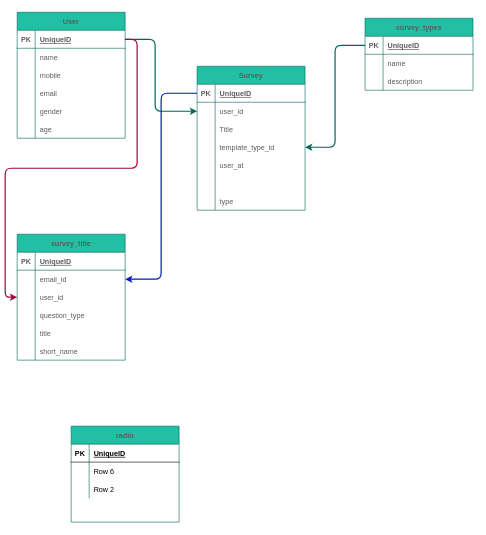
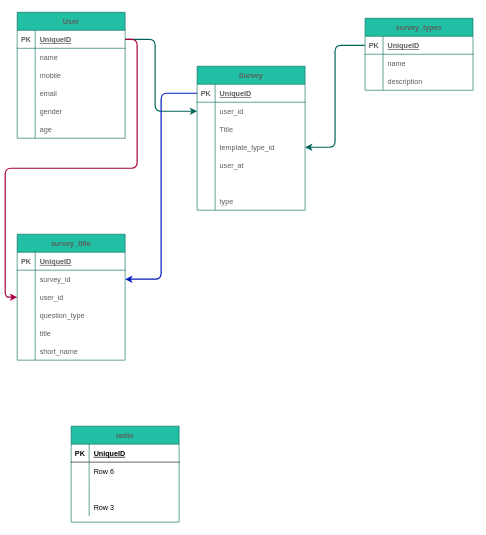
(53, 280) -> (57, 280)
(134, 489) -> none
none -> (134, 507)
